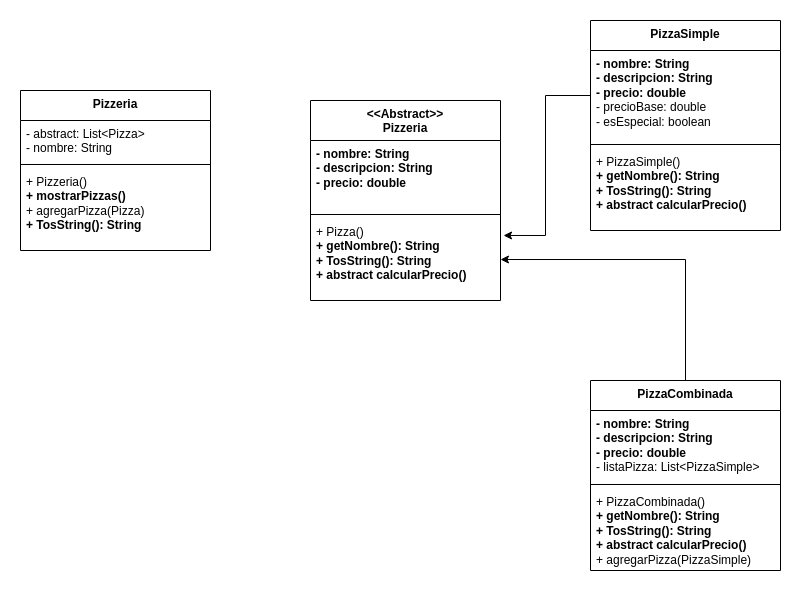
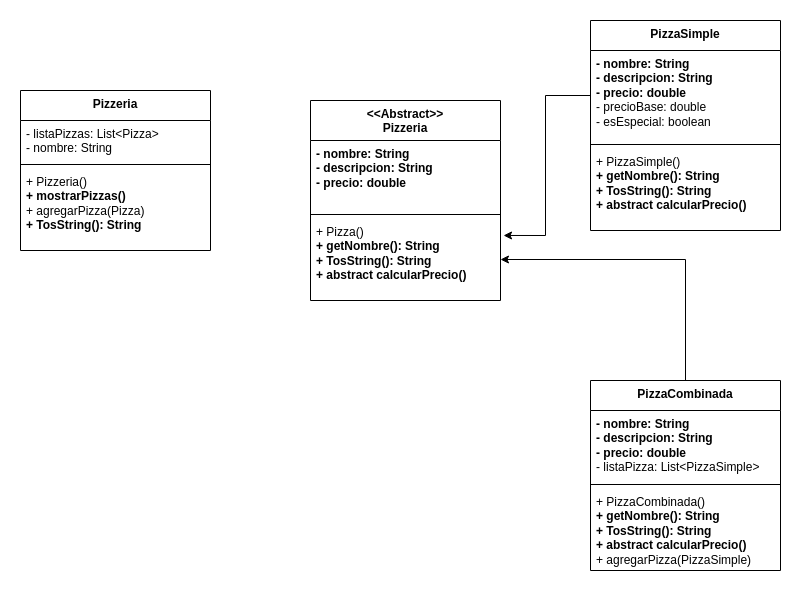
(96, 142) -> (101, 142)
